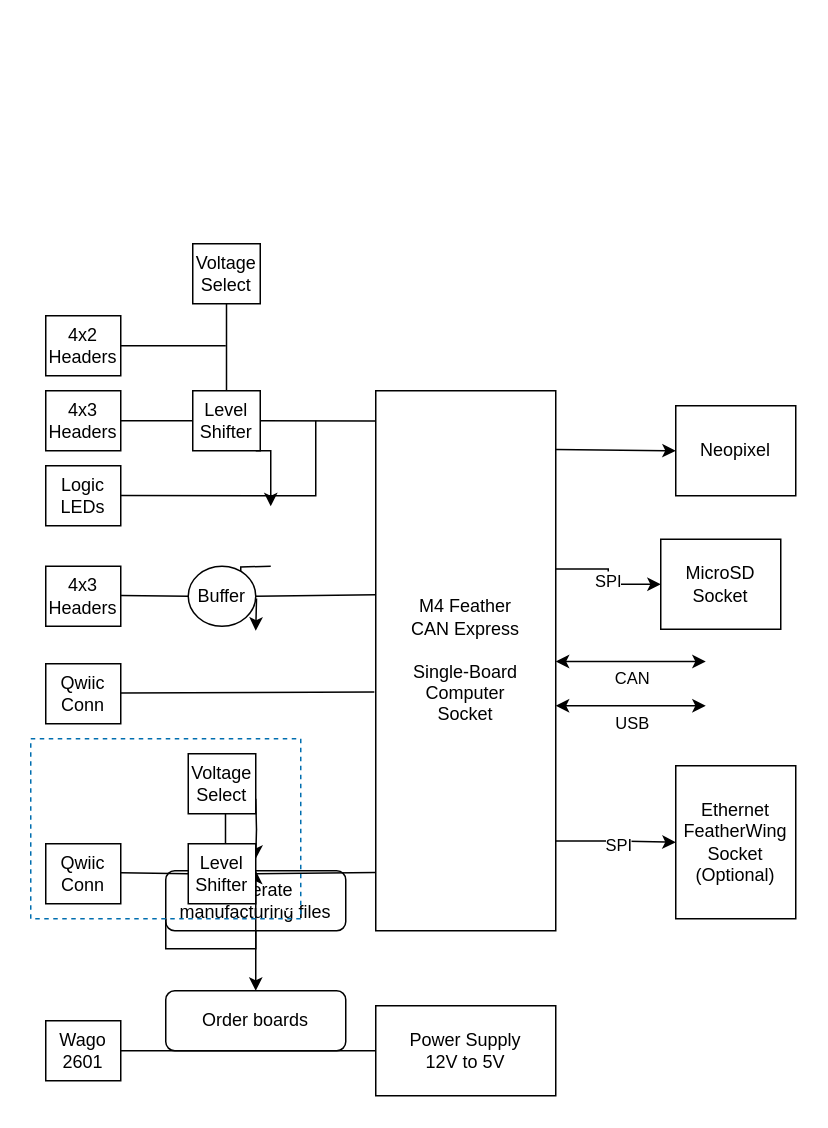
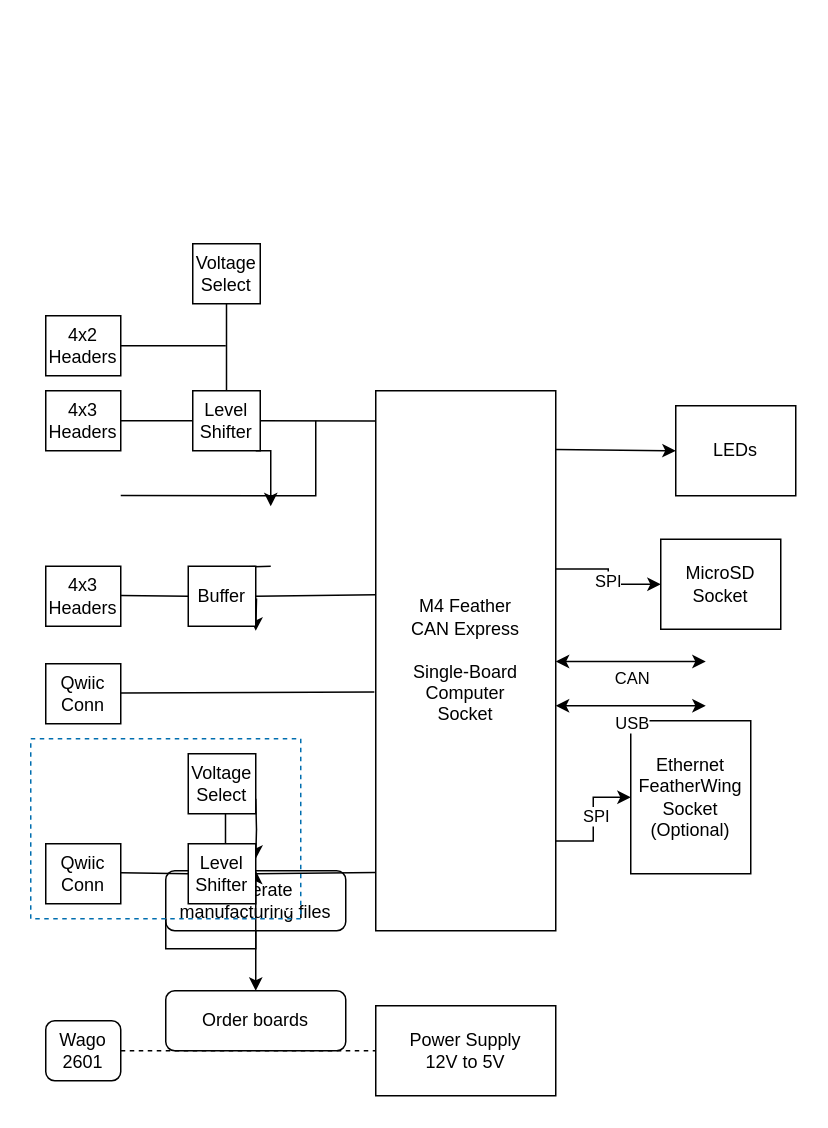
(736, 451) -> (736, 451)
(83, 496) -> none
(222, 596) -> (222, 596)
(736, 842) -> (691, 797)
(83, 1051) -> (83, 1051)
(145, 1051) -> (145, 1051)
